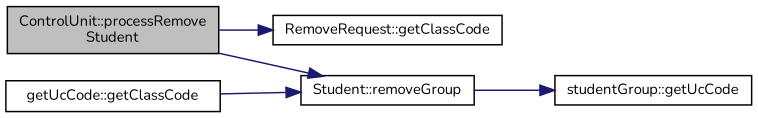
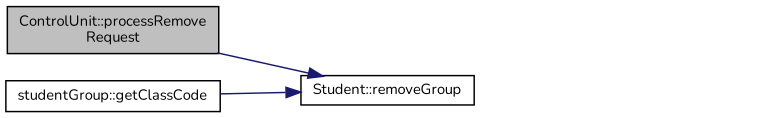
(113, 30) -> (113, 30)
(388, 30) -> none
(653, 90) -> none
(113, 96) -> (113, 96)
